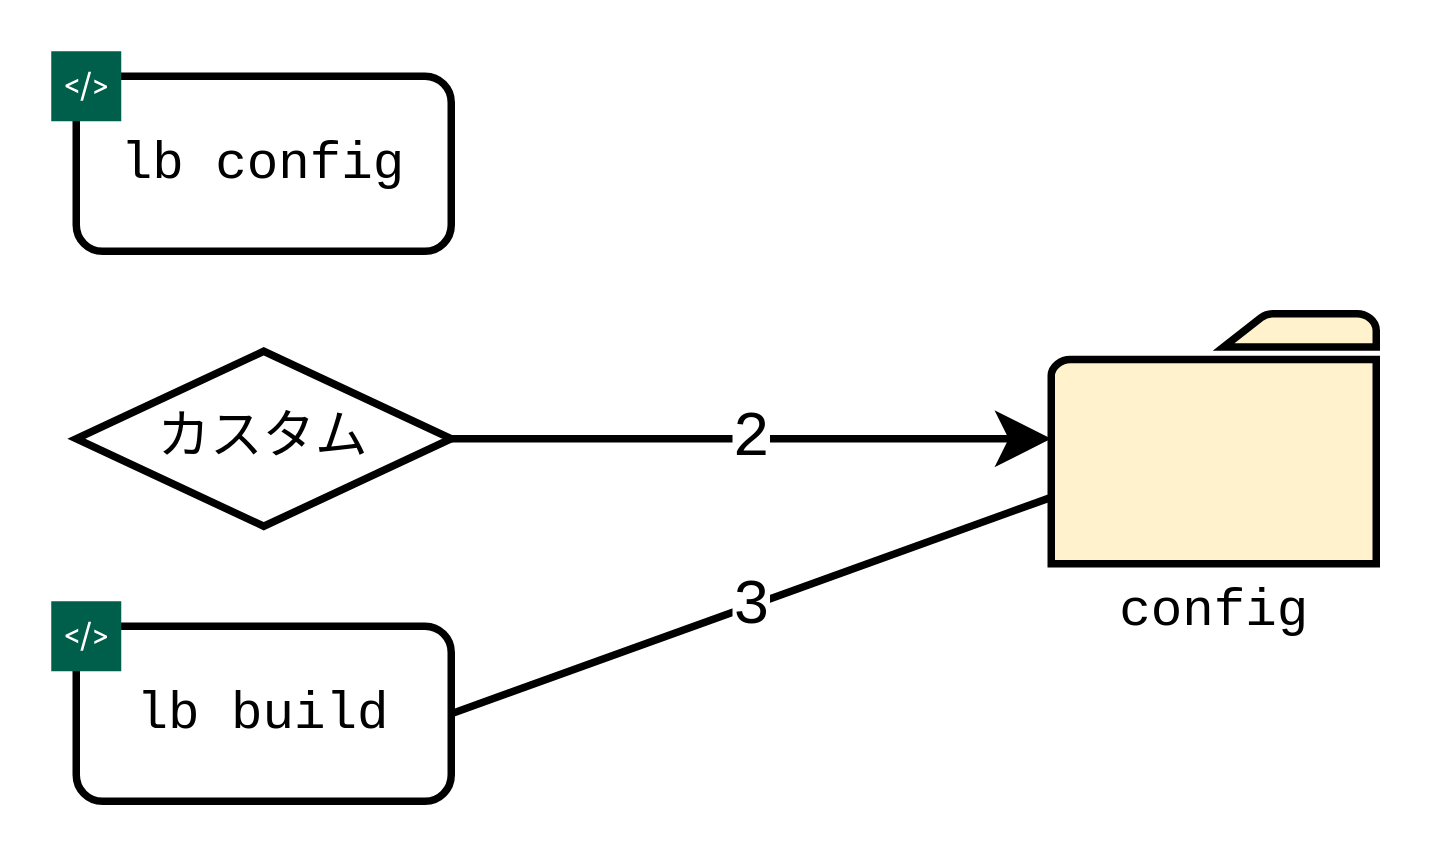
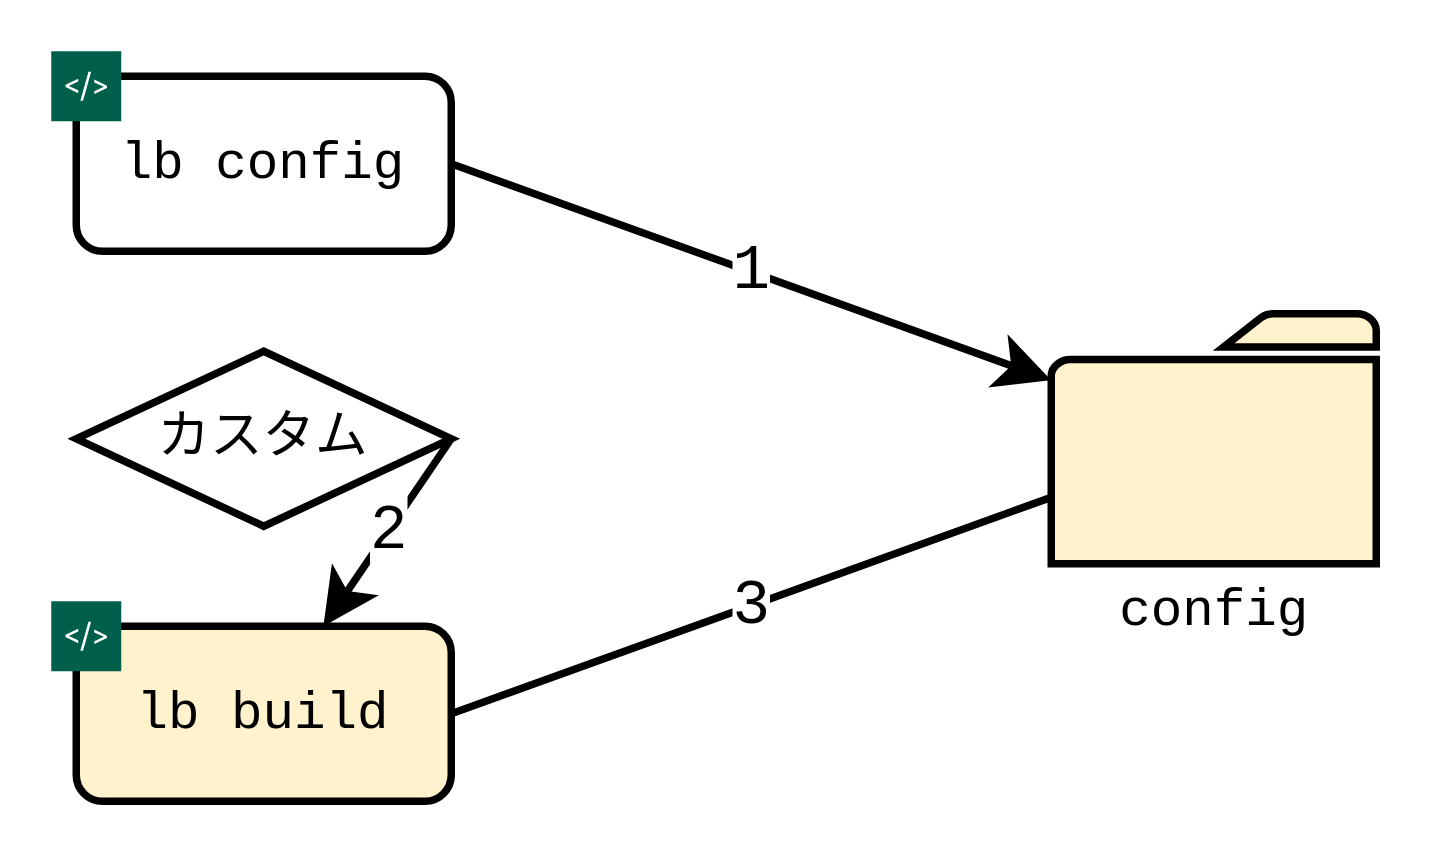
none -> (594, 215)
(594, 439) -> (412, 496)
(264, 714) -> (264, 714)
